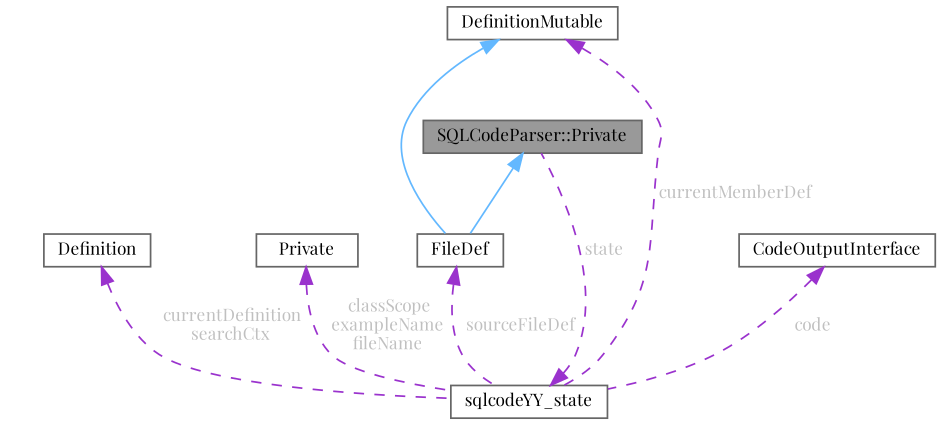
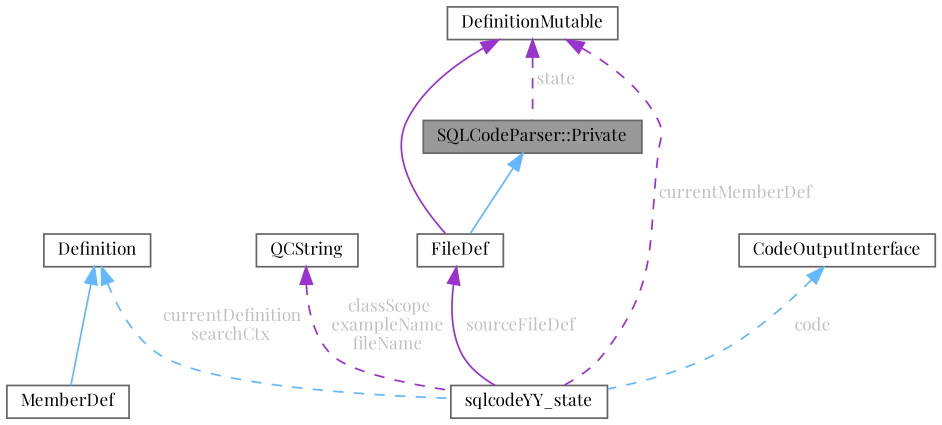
(404, 130) -> (404, 130)
(307, 250) -> (307, 250)
(582, 262) -> (533, 89)
(457, 343) -> (457, 343)
(719, 352) -> (719, 352)
(258, 382) -> (258, 382)
none -> (68, 402)
